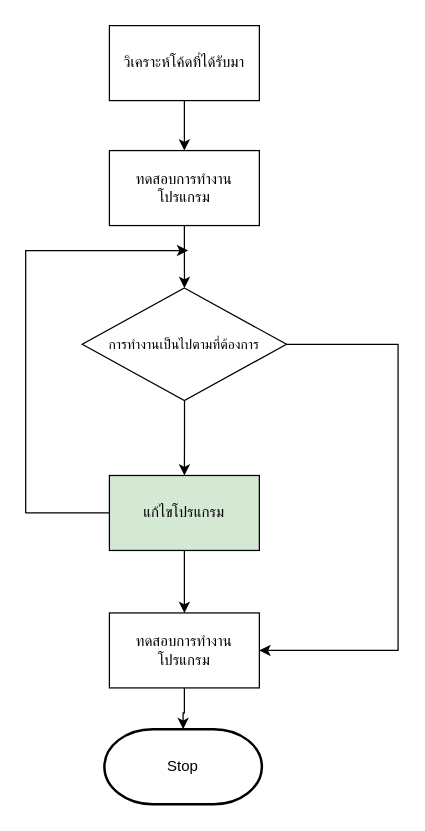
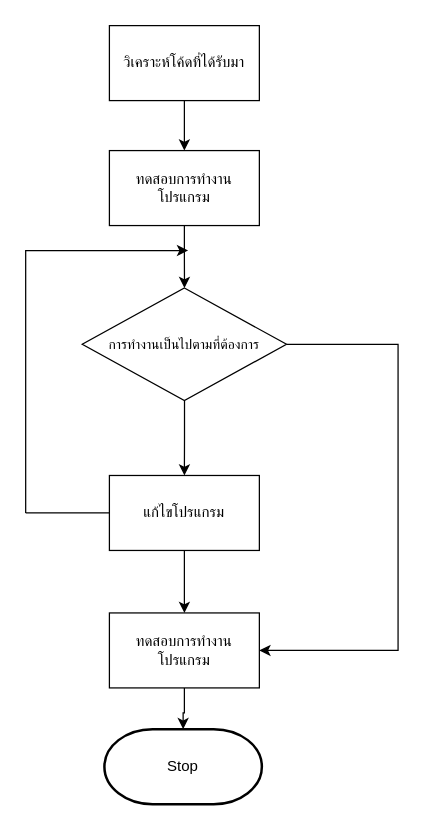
(184, 513) -> (184, 513)
